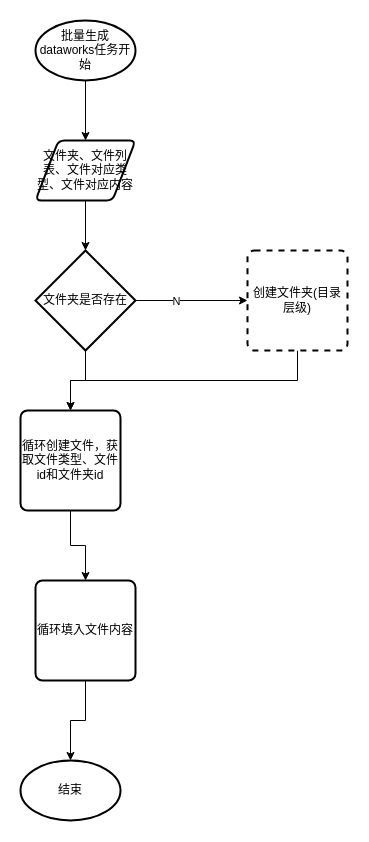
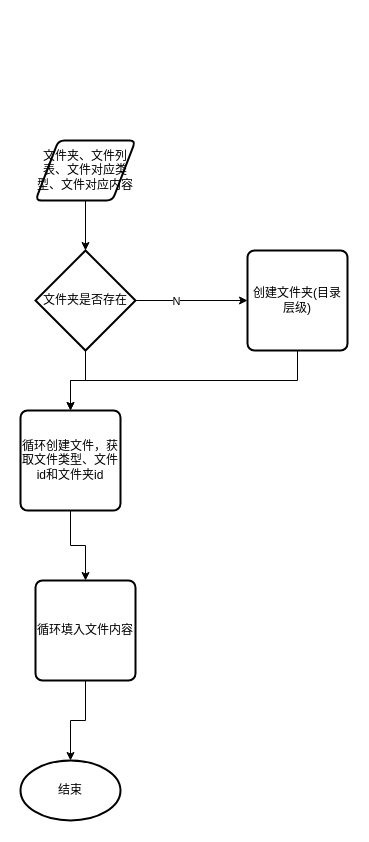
(86, 51) -> none
(86, 107) -> none
(298, 301) -> (298, 301)
